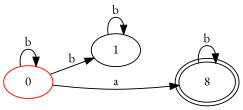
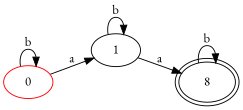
(72, 59) -> (72, 59)
(111, 89) -> (155, 64)
